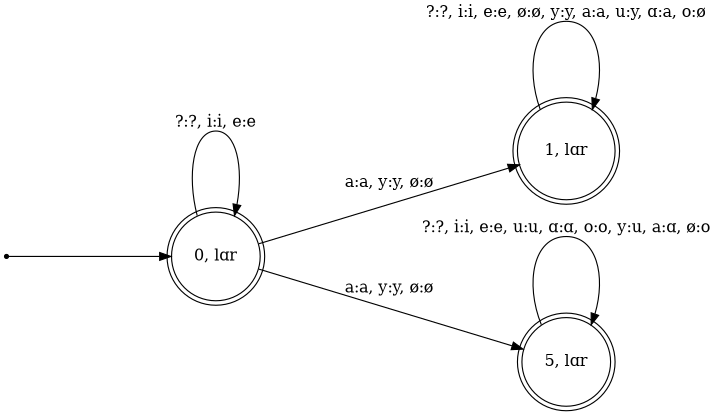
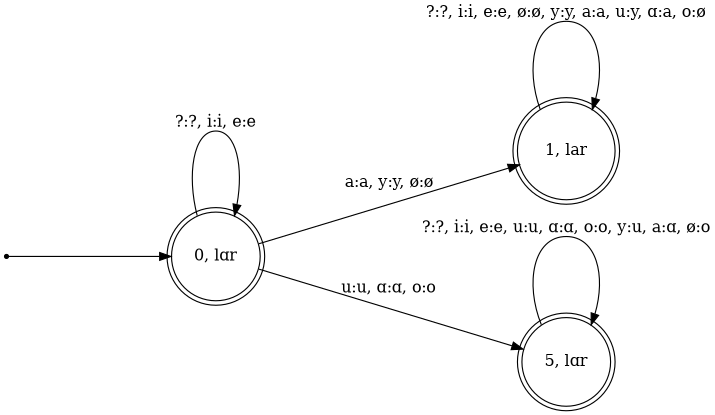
(566, 151) -> (566, 151)
(389, 288) -> (389, 288)
